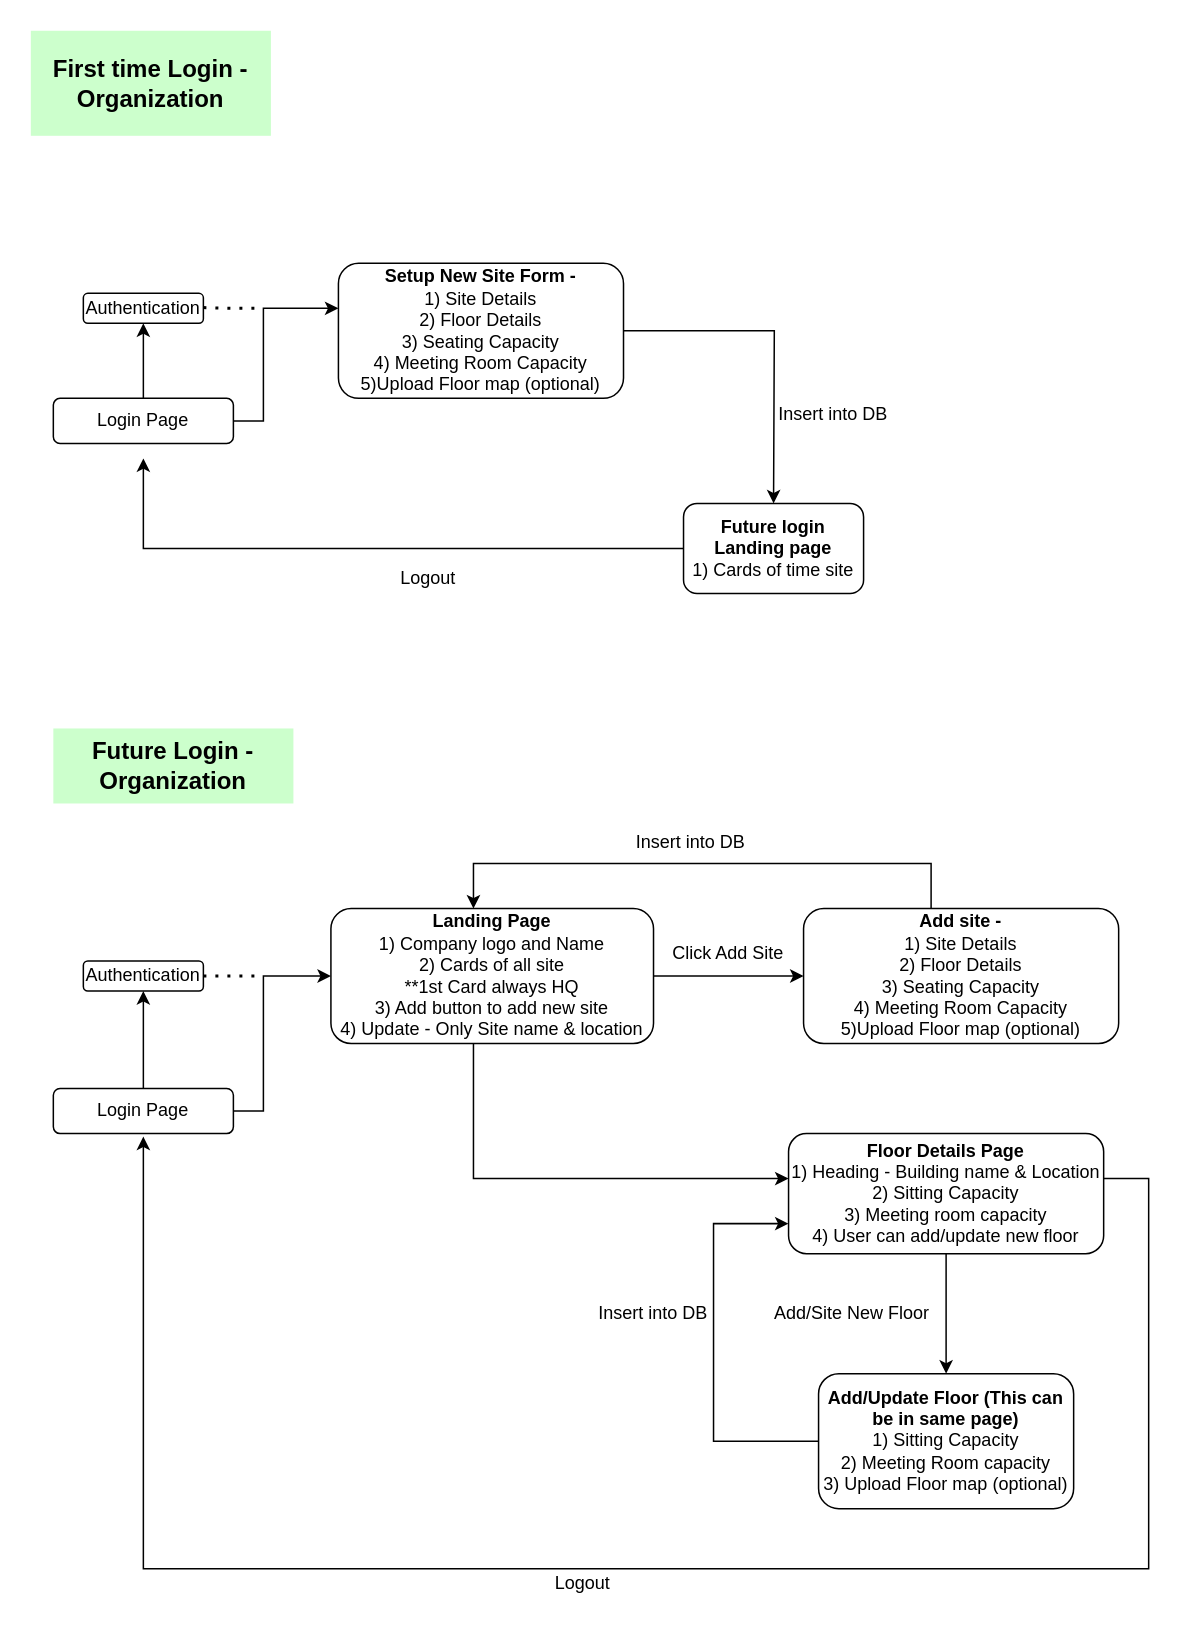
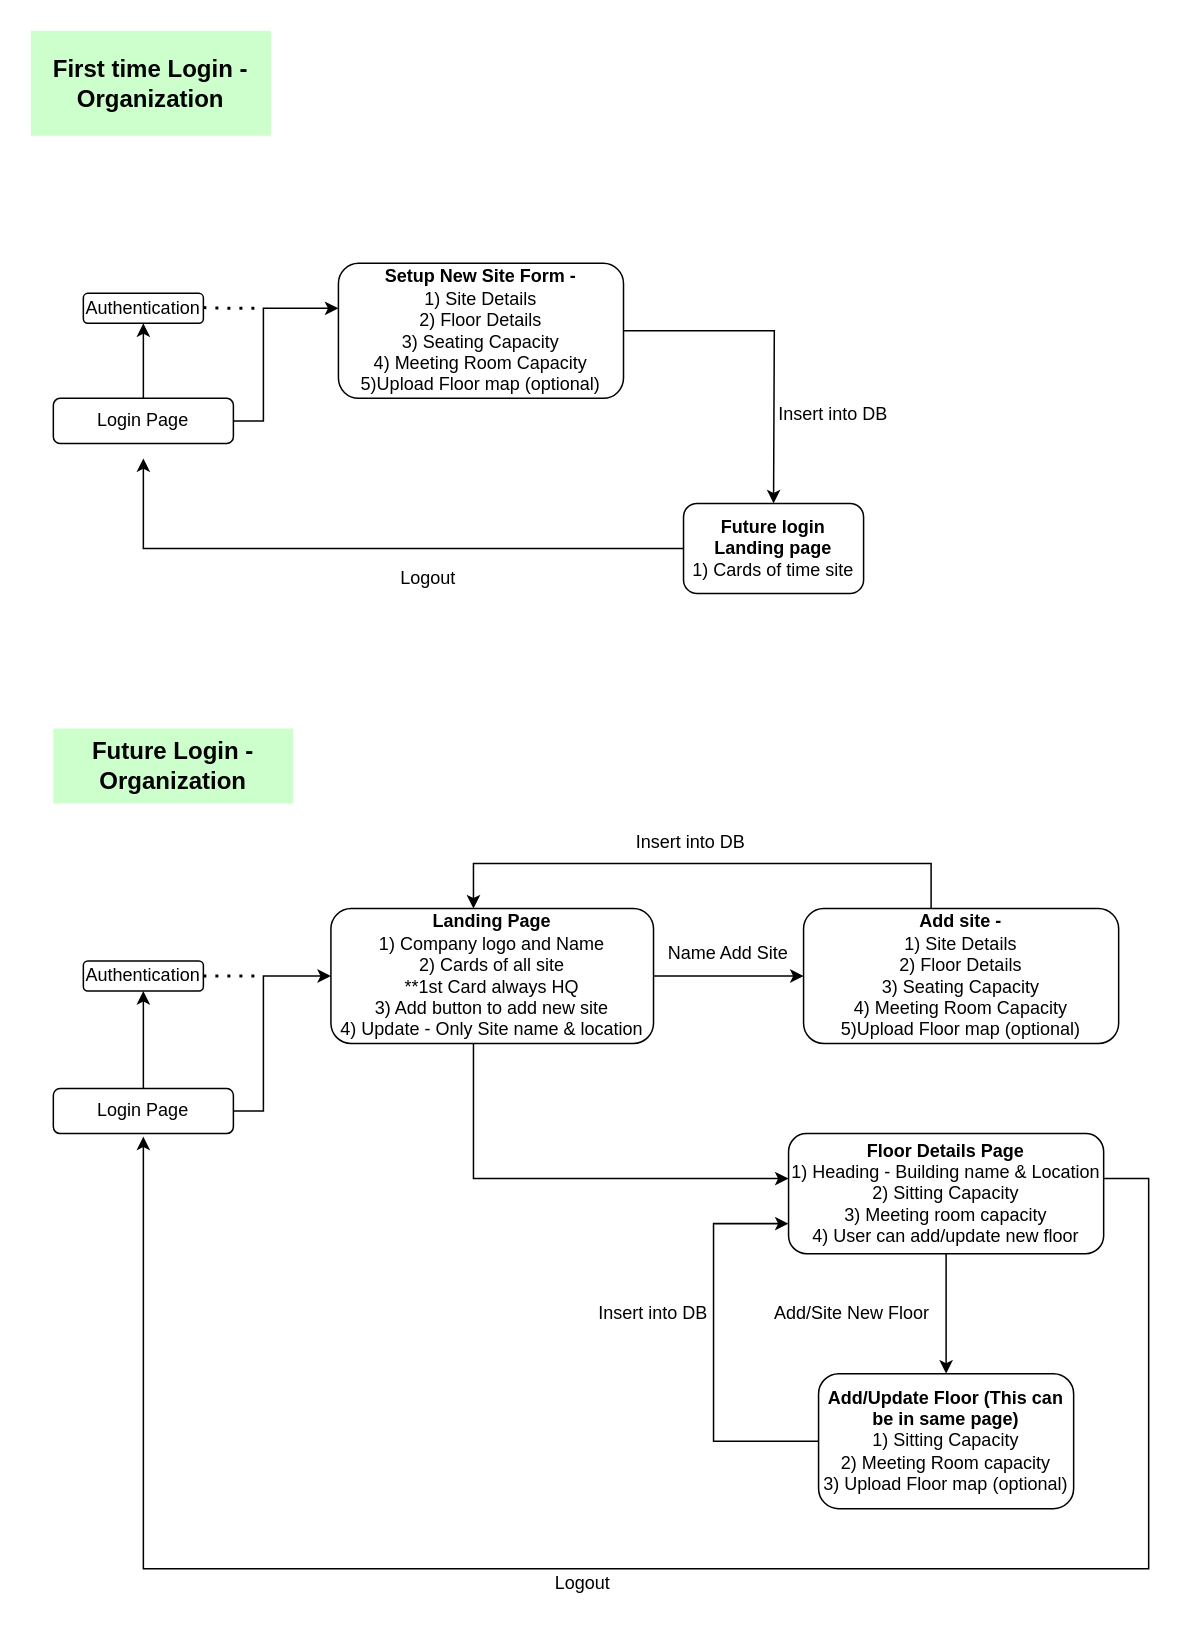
(728, 953) -> (728, 953)
